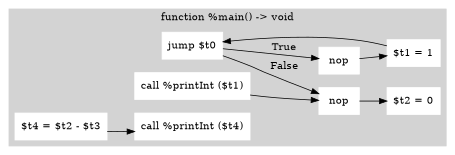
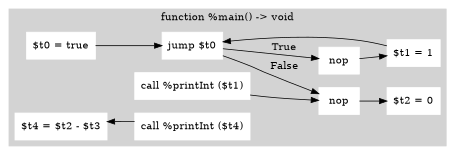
none -> (61, 46)
(117, 132) -> (125, 121)
